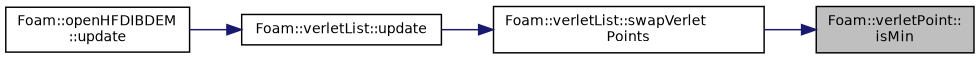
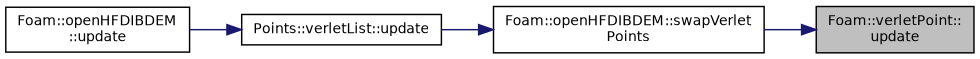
(342, 30) -> (342, 30)
(629, 30) -> (629, 30)
(895, 30) -> (895, 30)
